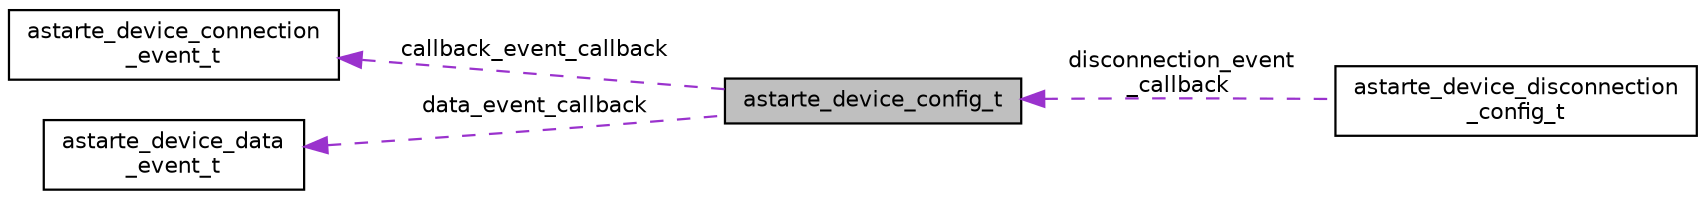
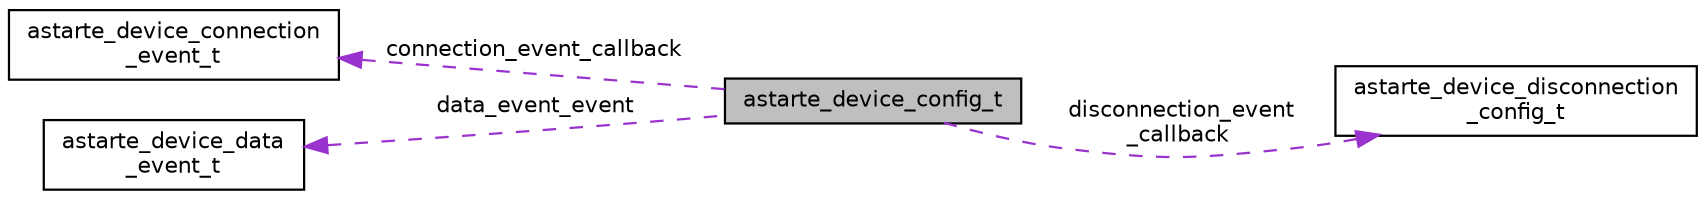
(532, 50) -> (532, 50)
(1190, 98) -> (1149, 156)
(532, 107) -> (532, 107)
